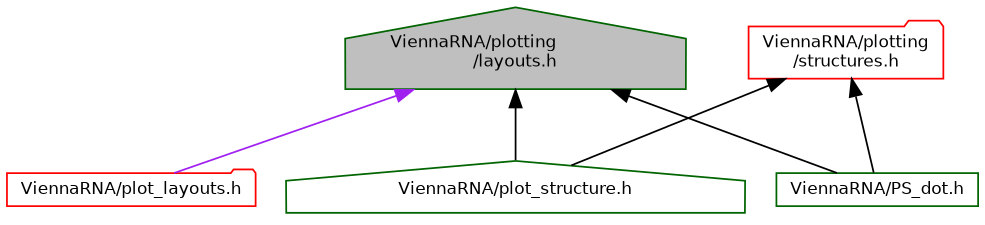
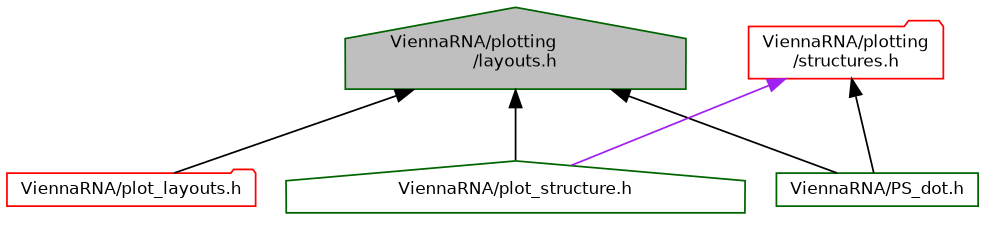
(670, 125) -> (670, 125)
(285, 134) -> (285, 134)
